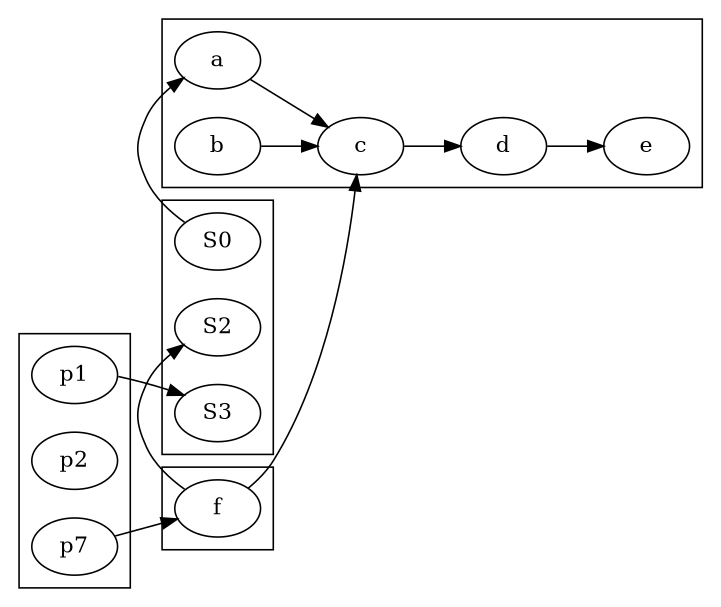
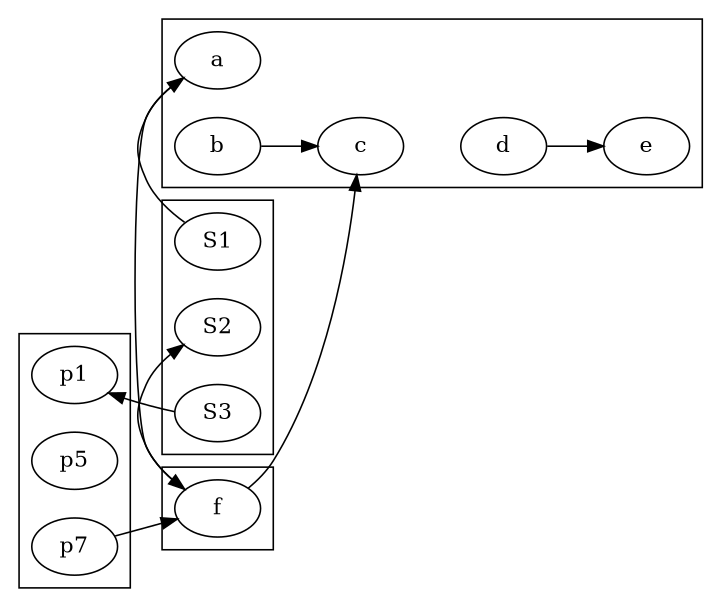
(282, 99) -> (135, 276)
(424, 146) -> none
(218, 242) -> (218, 242)
(143, 383) -> (150, 406)
(75, 461) -> (75, 461)
